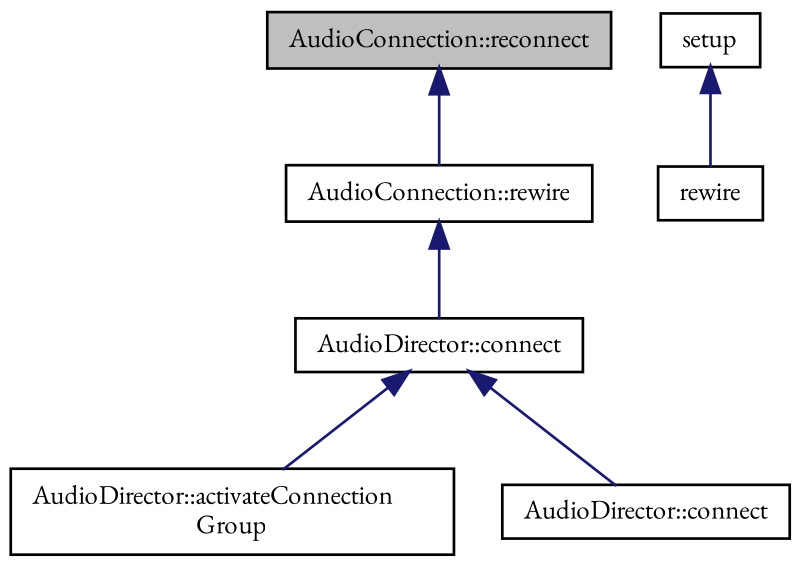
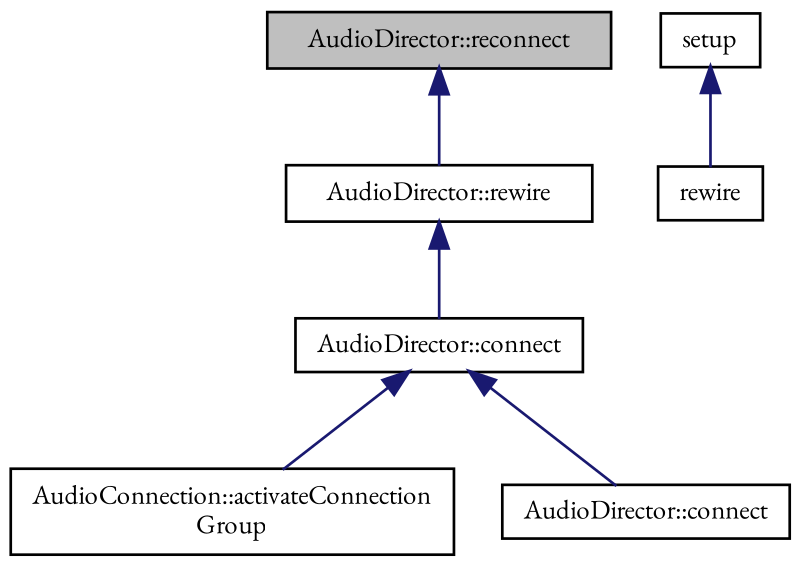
(439, 40) -> (439, 40)
(439, 193) -> (439, 193)
(232, 512) -> (232, 512)
